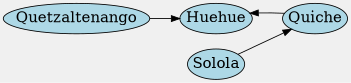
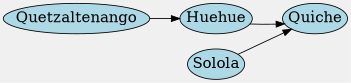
(272, 13) -> (263, 24)
